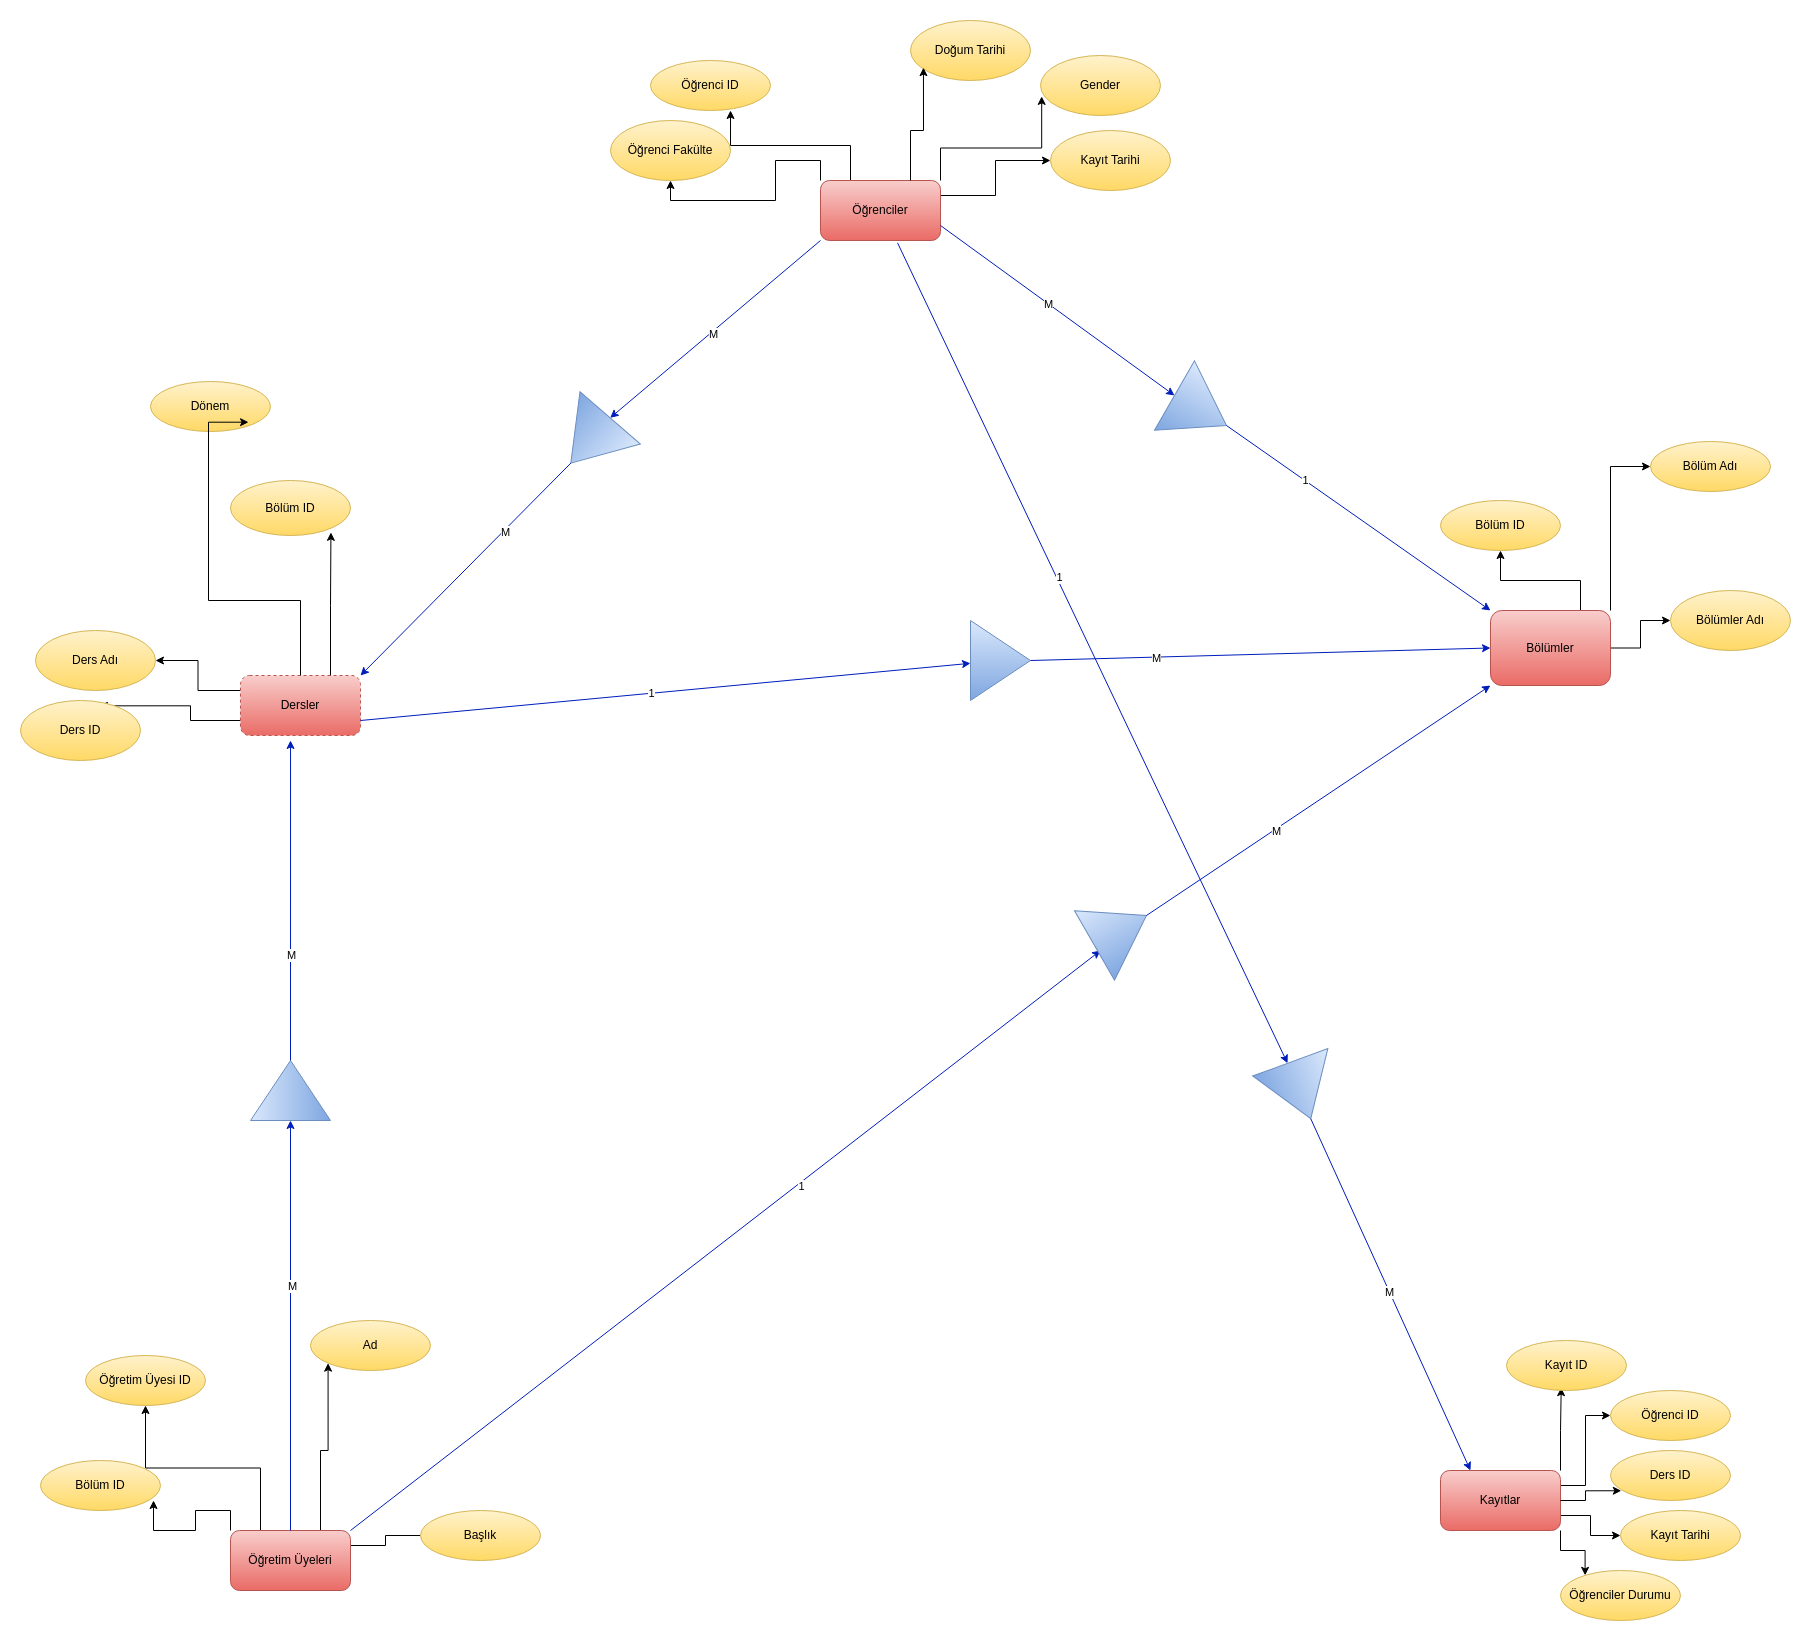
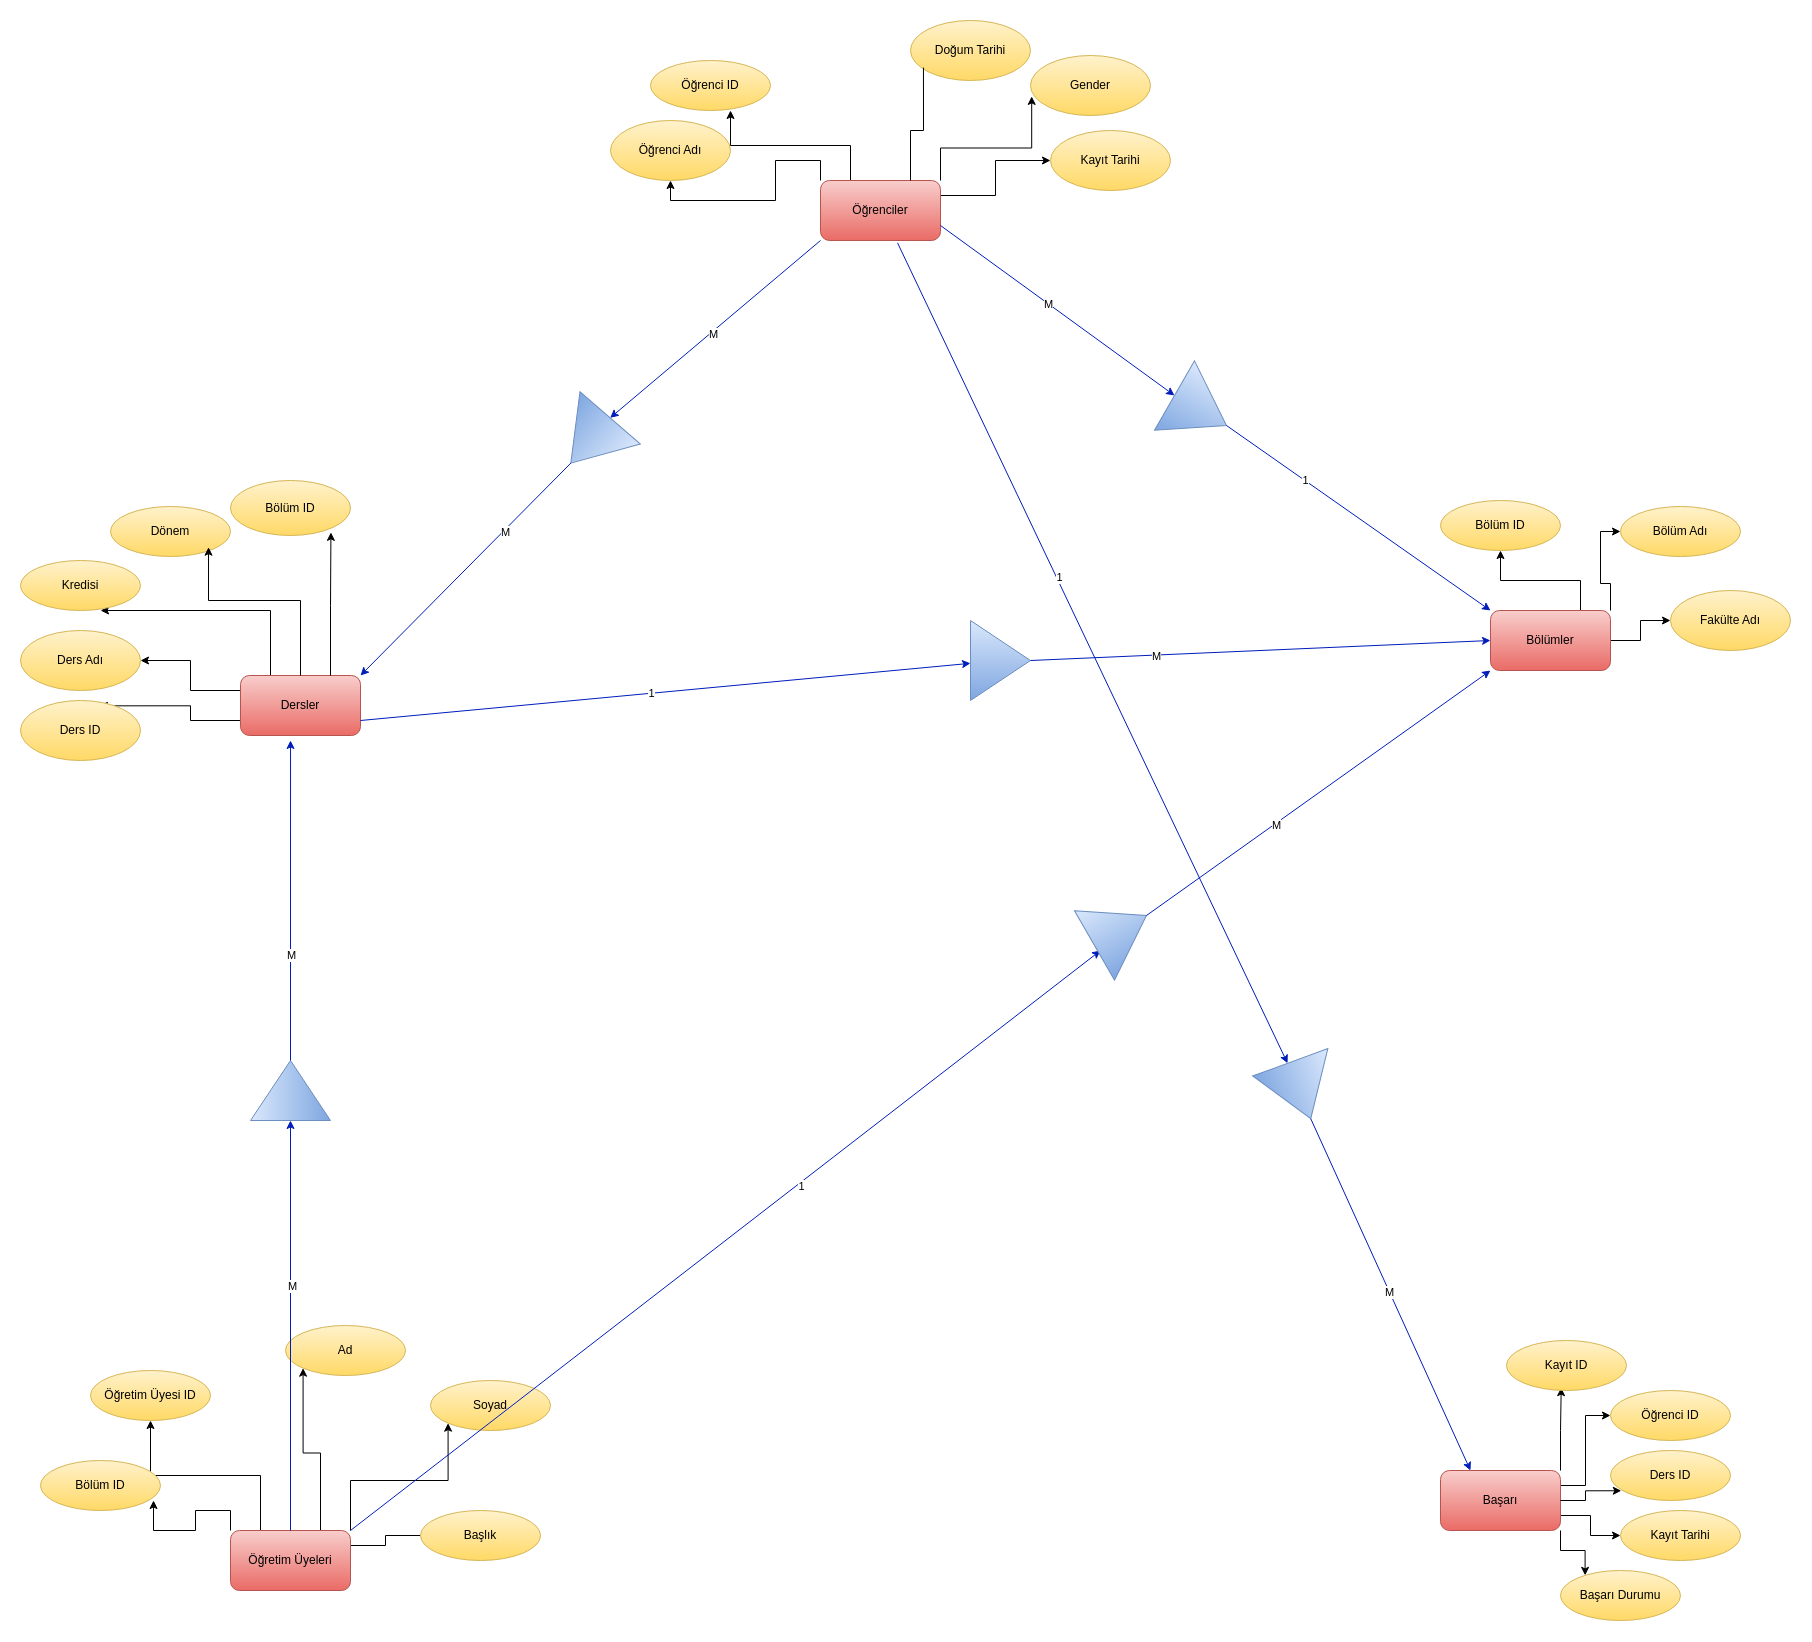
(923, 76) -> (923, 73)
(1101, 86) -> (1091, 86)
(671, 151) -> (671, 151)
(211, 407) -> (171, 532)
(1711, 467) -> (1681, 532)
none -> (81, 586)
none -> (221, 611)
(1731, 621) -> (1731, 621)
(1551, 648) -> (1551, 641)
(96, 661) -> (81, 661)
(301, 706) -> (301, 706)
(371, 1346) -> (346, 1351)
(146, 1381) -> (151, 1396)
none -> (491, 1406)
none -> (401, 1481)
(1501, 1501) -> (1501, 1501)
(1621, 1596) -> (1621, 1596)
